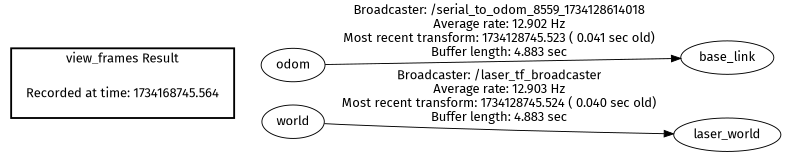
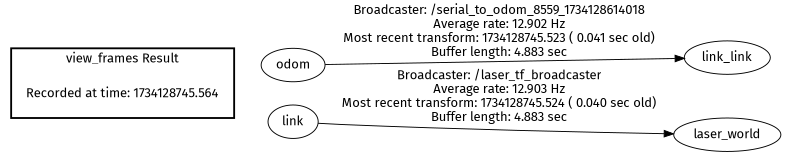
(727, 58) -> (727, 58)
(123, 94) -> (123, 94)
(293, 122) -> (293, 122)
